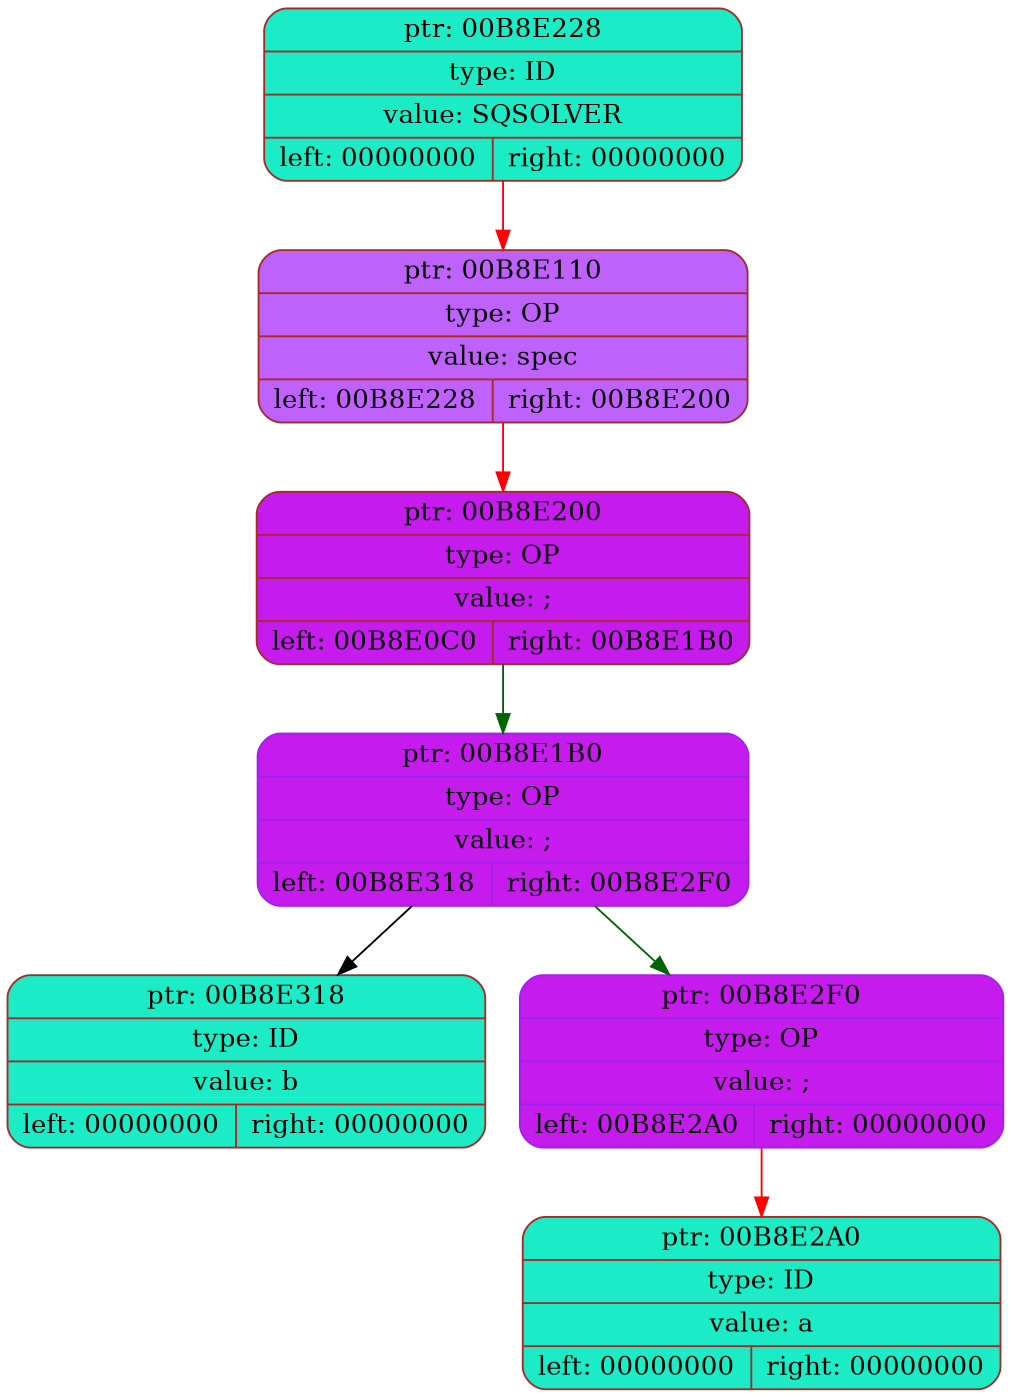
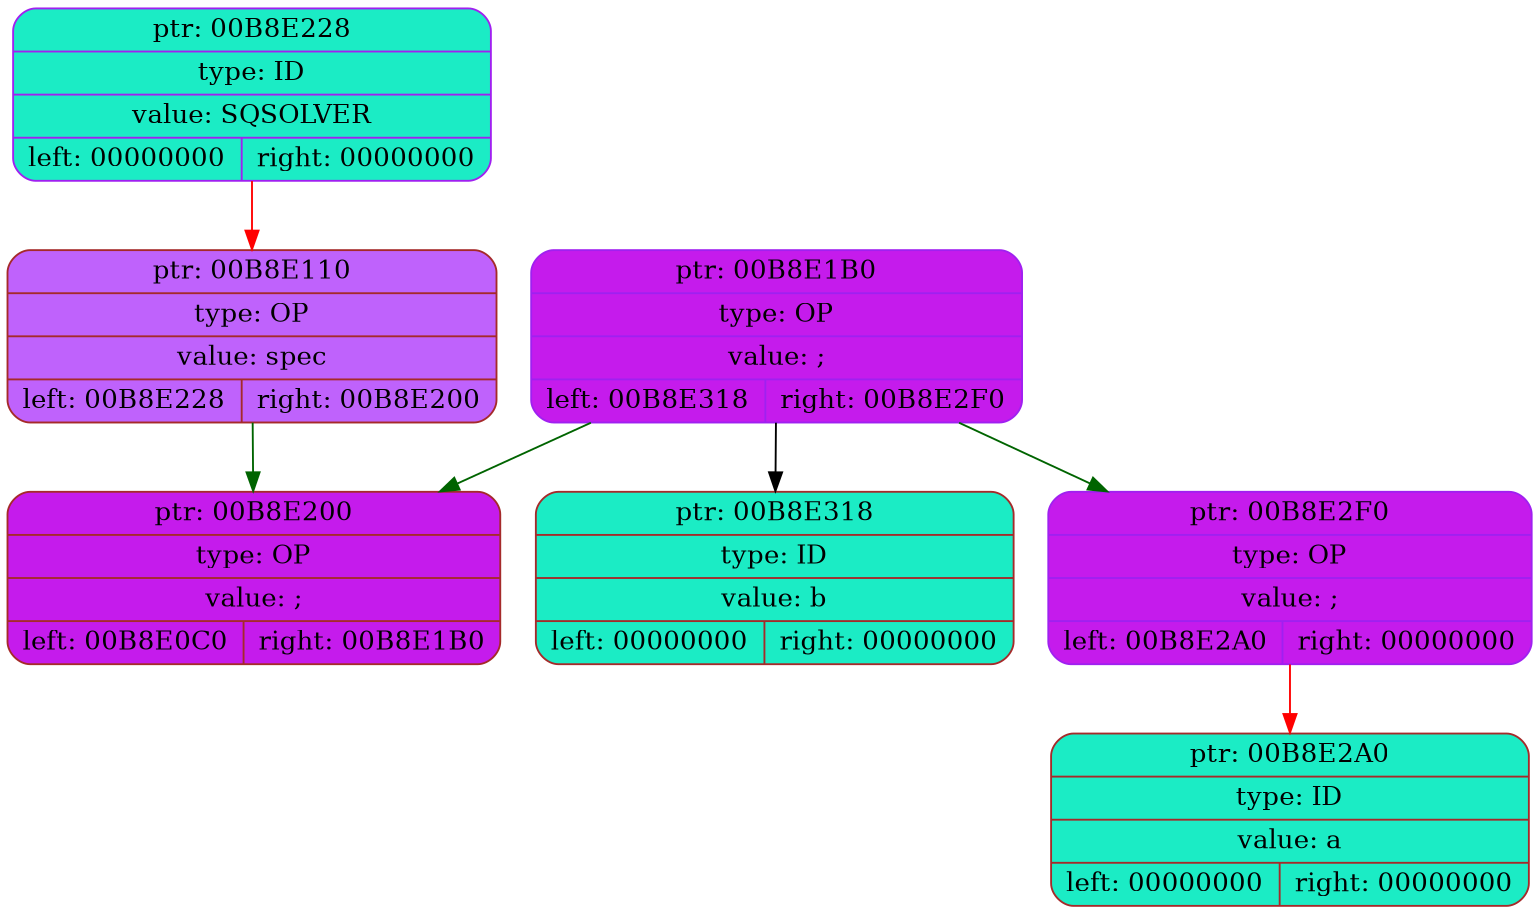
(503, 95) -> (252, 95)
(503, 447) -> (253, 447)
(503, 689) -> (524, 453)
